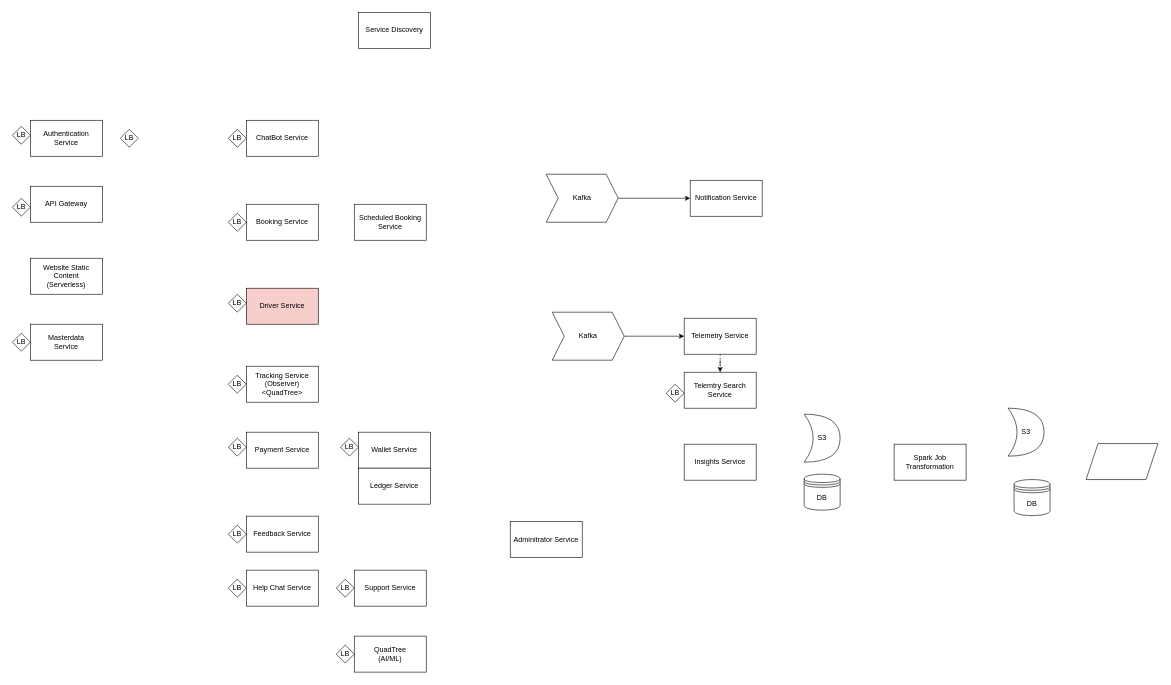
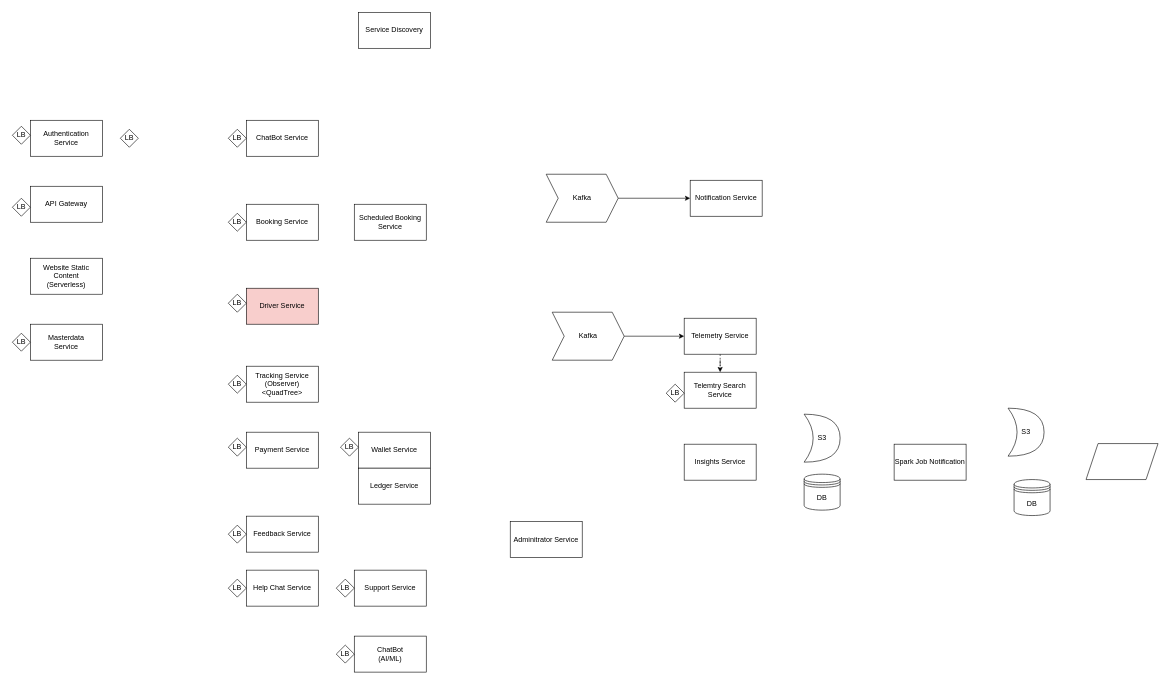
(930, 462) -> (930, 462)
(390, 654) -> (390, 654)
